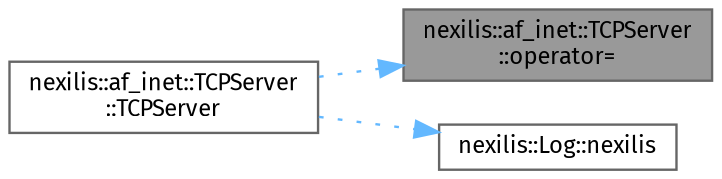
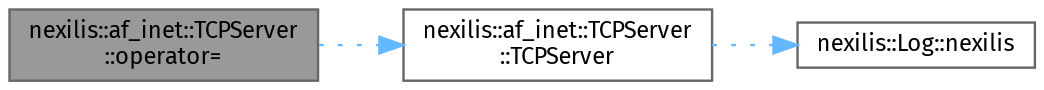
(349, 73) -> (349, 45)
